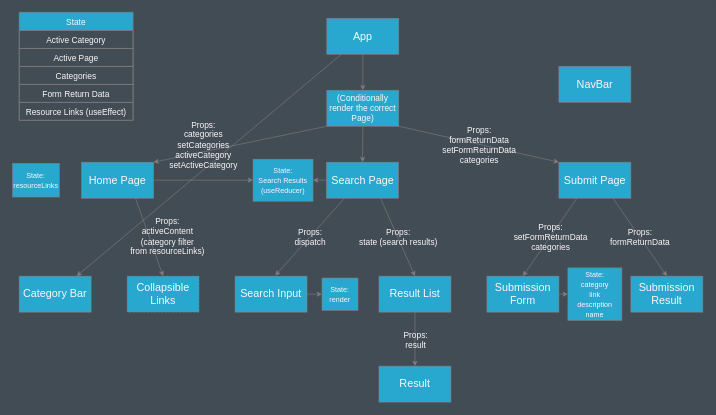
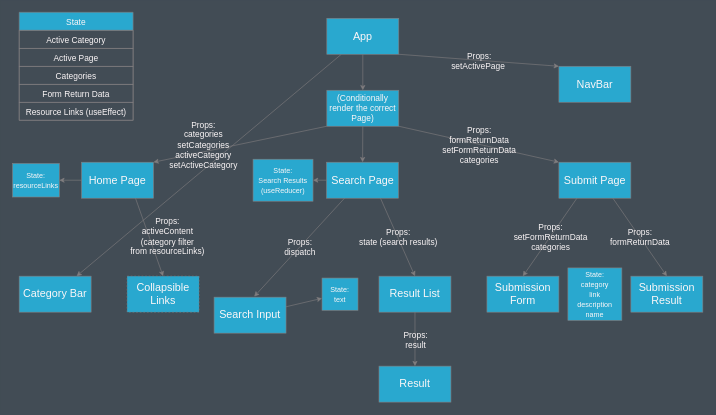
none -> (485, 61)
(247, 180) -> (64, 180)
(271, 294) -> (250, 315)
(340, 294) -> (340, 294)
(562, 294) -> none
